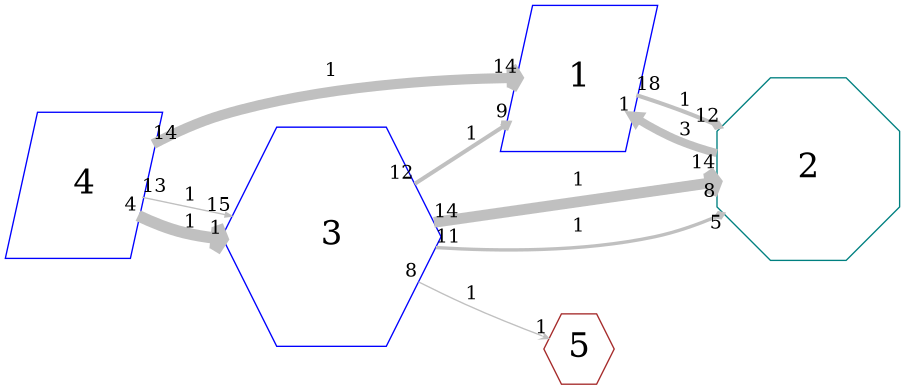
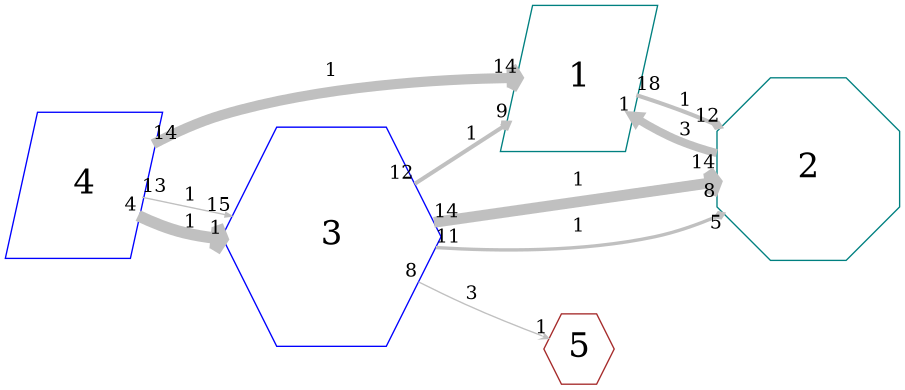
(579, 78) -> (579, 78)
(472, 294) -> (472, 294)
